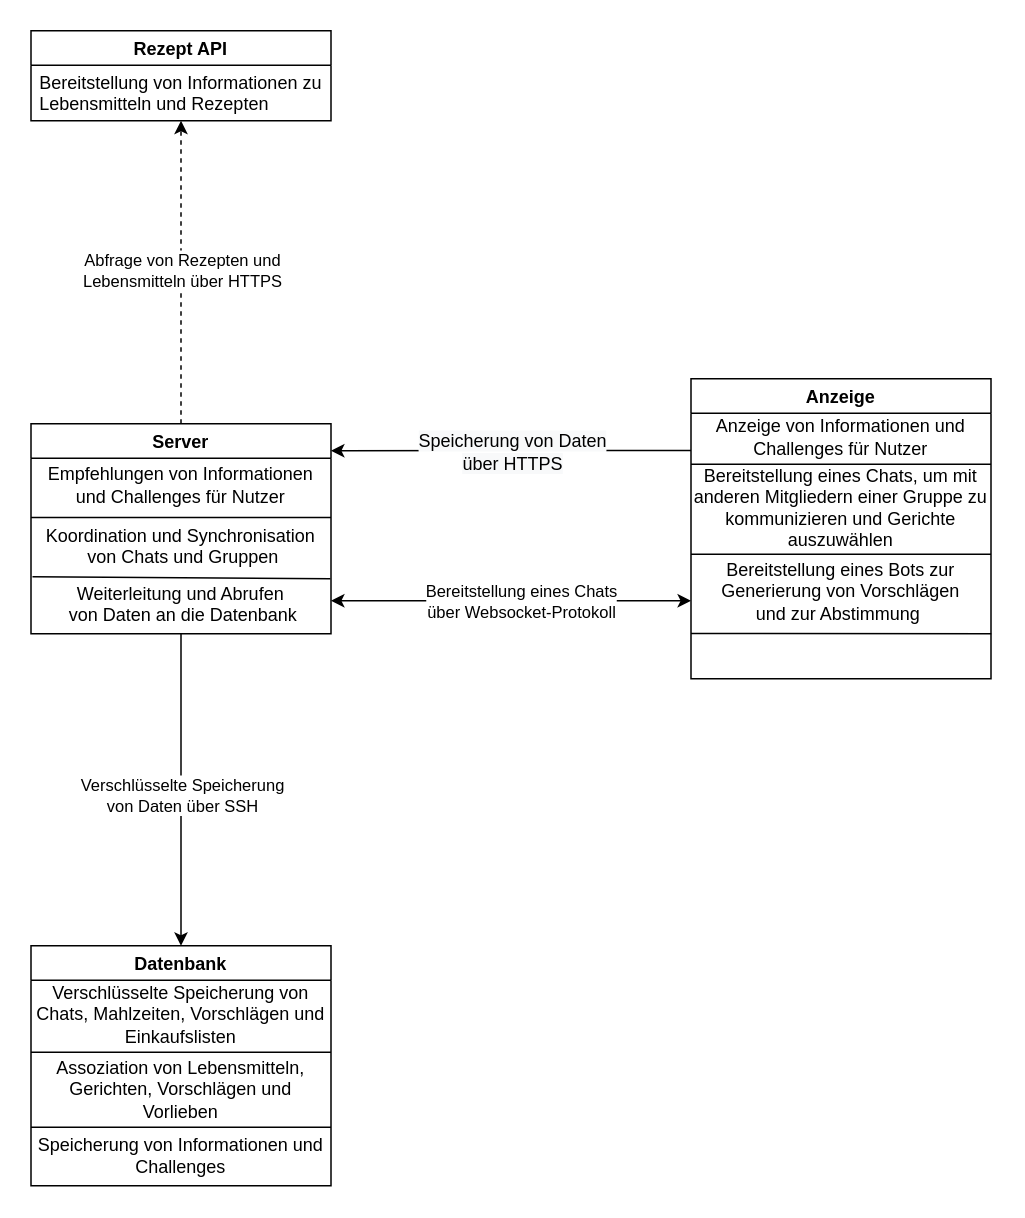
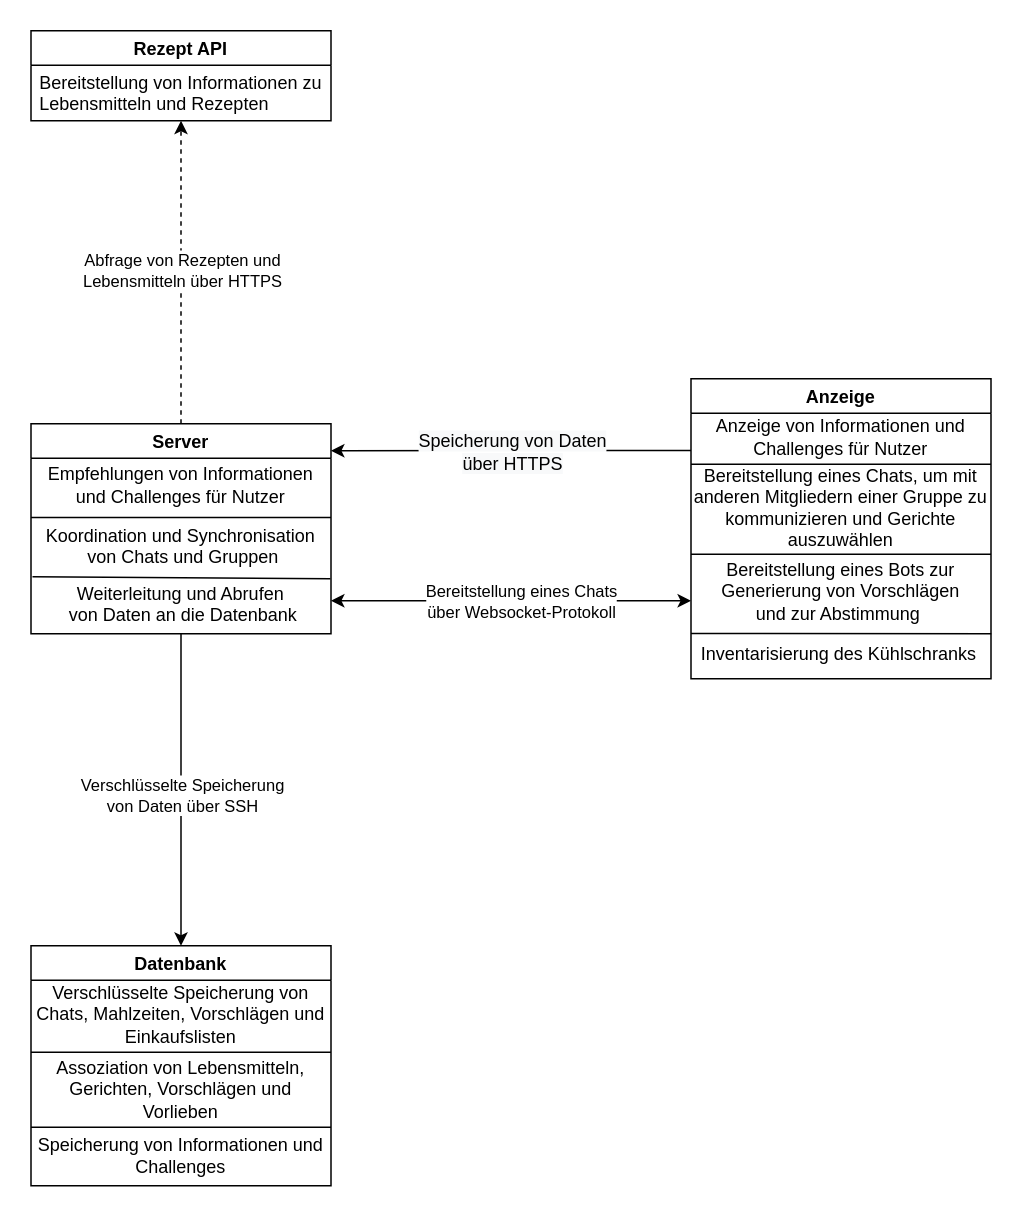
none -> (842, 653)
